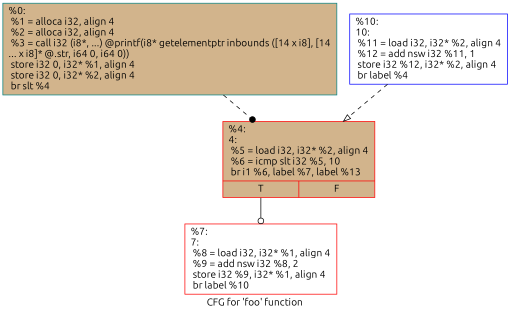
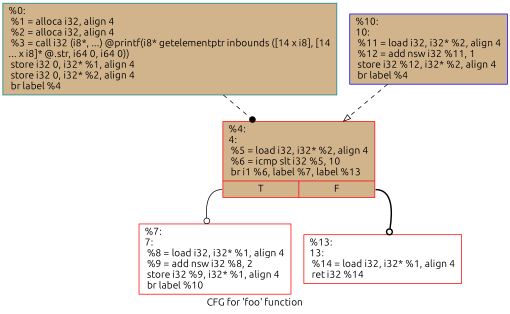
(429, 49) -> (429, 49)
(29, 86) -> (35, 86)
none -> (383, 259)
